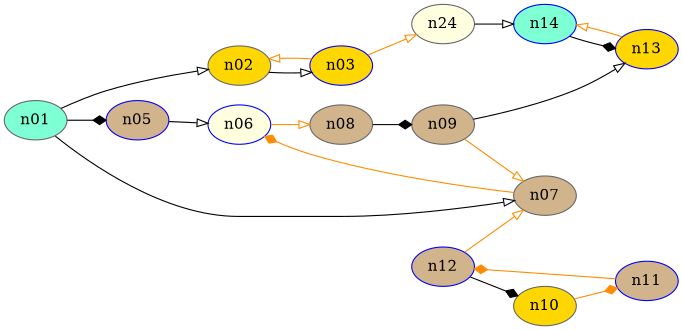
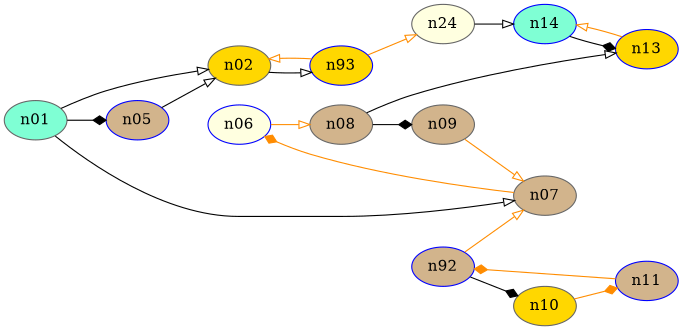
(341, 66) -> (341, 66)
(547, 100) -> (484, 76)
(183, 122) -> (184, 96)
(443, 267) -> (443, 267)
